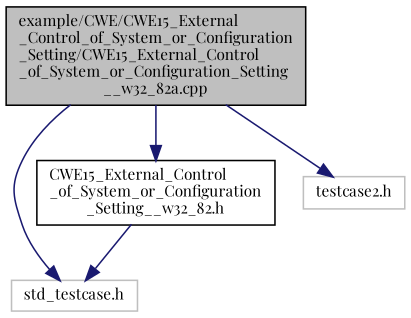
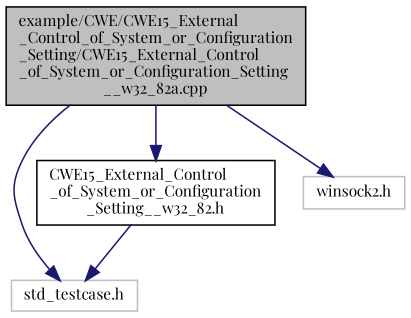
(354, 193) -> (354, 193)
